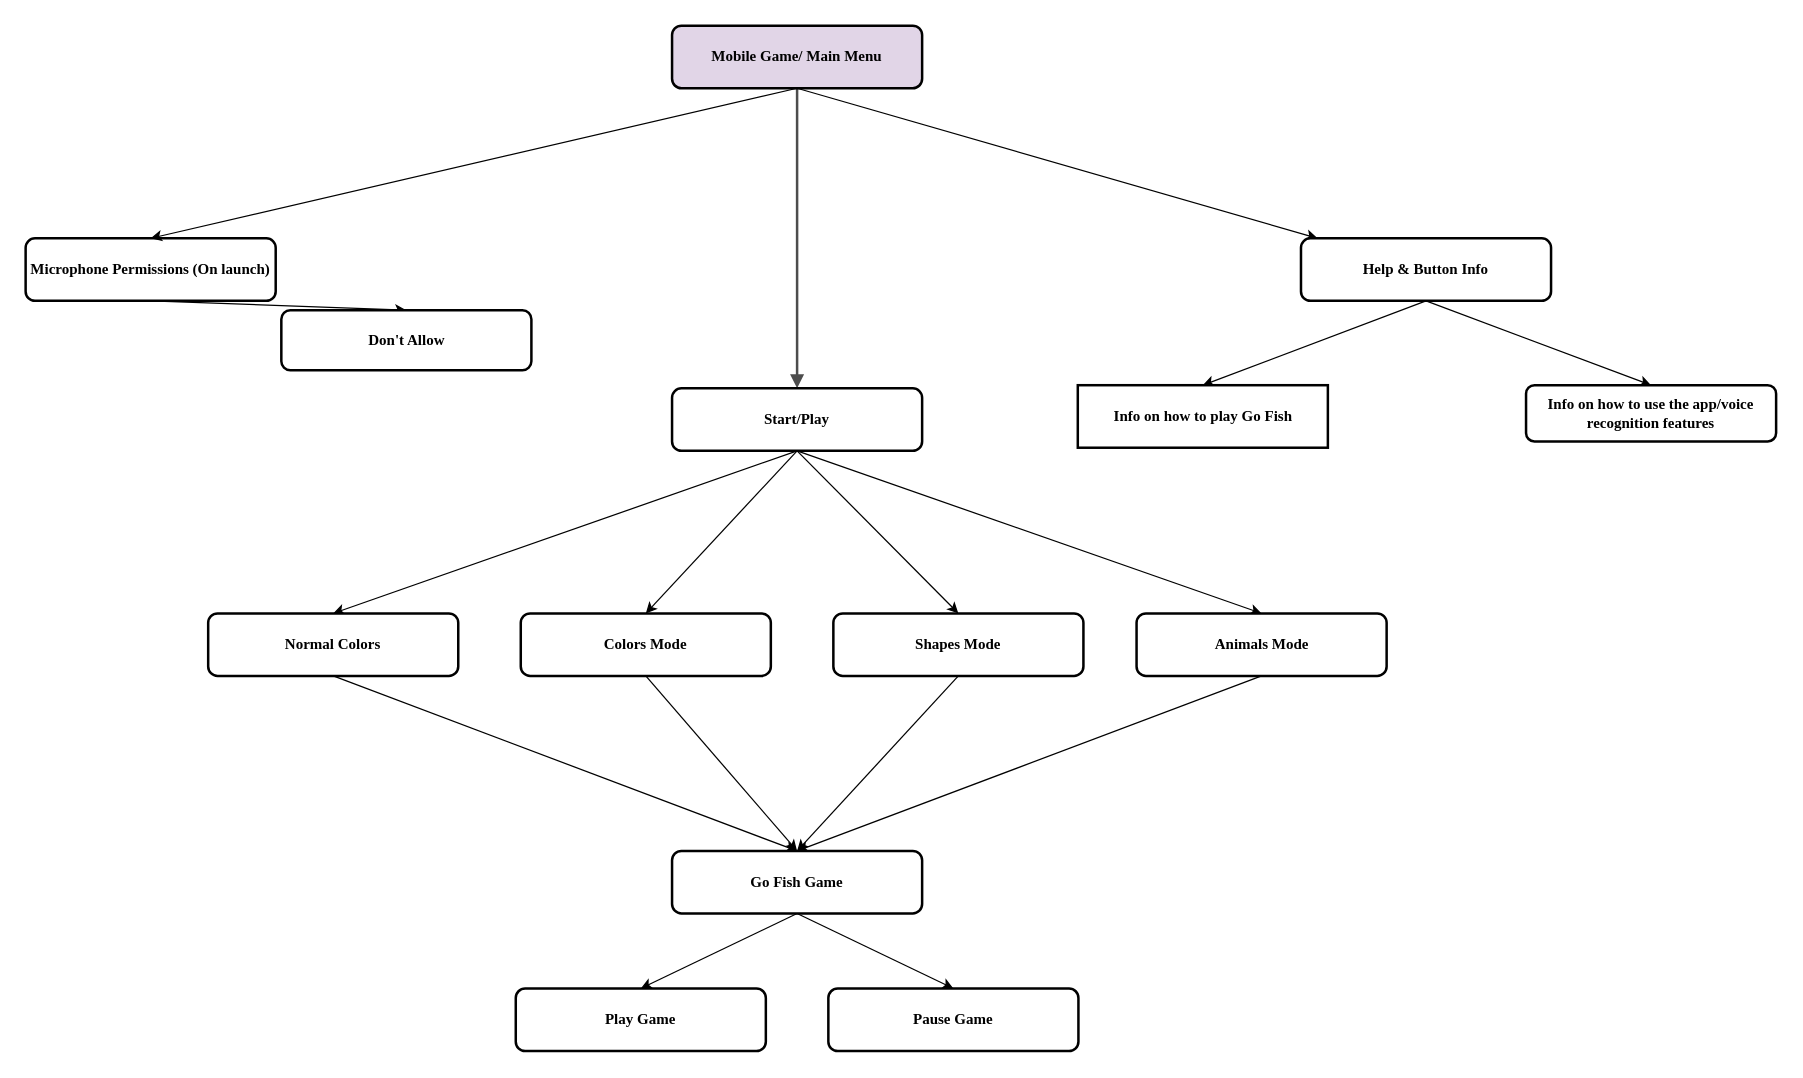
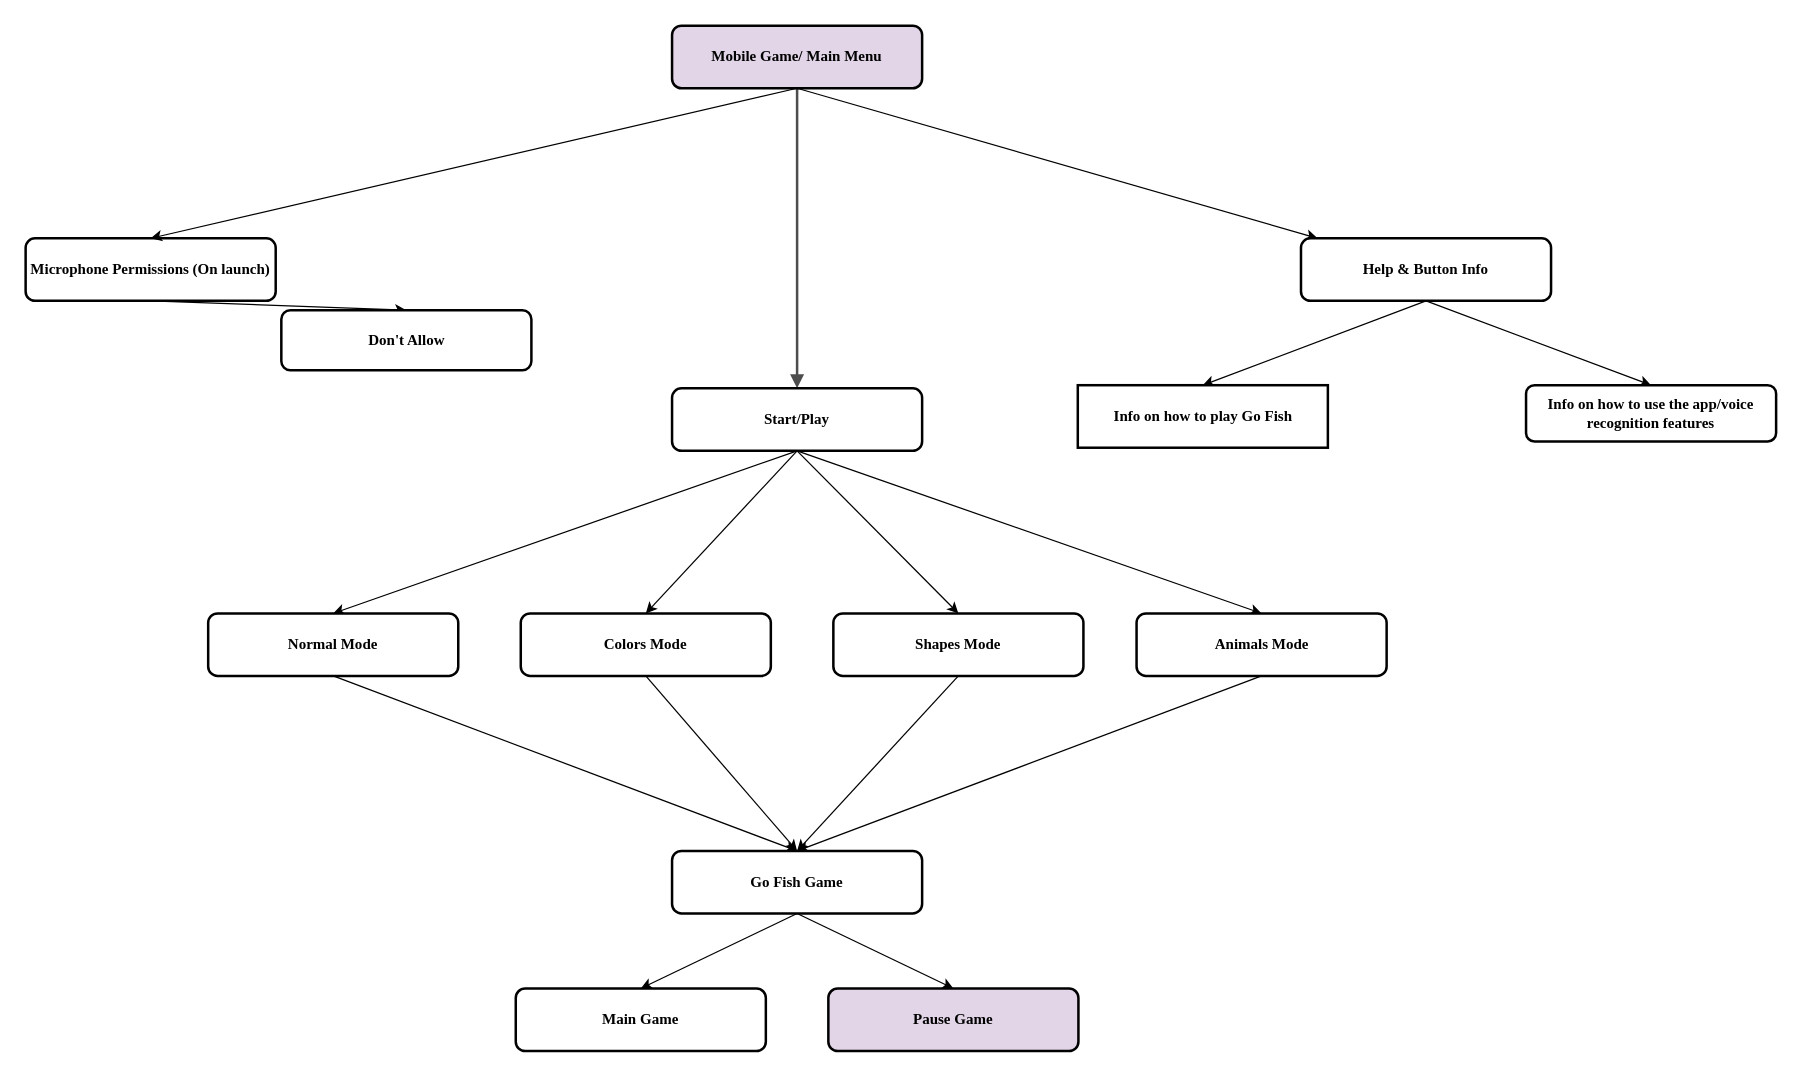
(333, 644) -> (333, 644)
(641, 1019) -> (641, 1019)
(953, 1019) -> (953, 1019)
